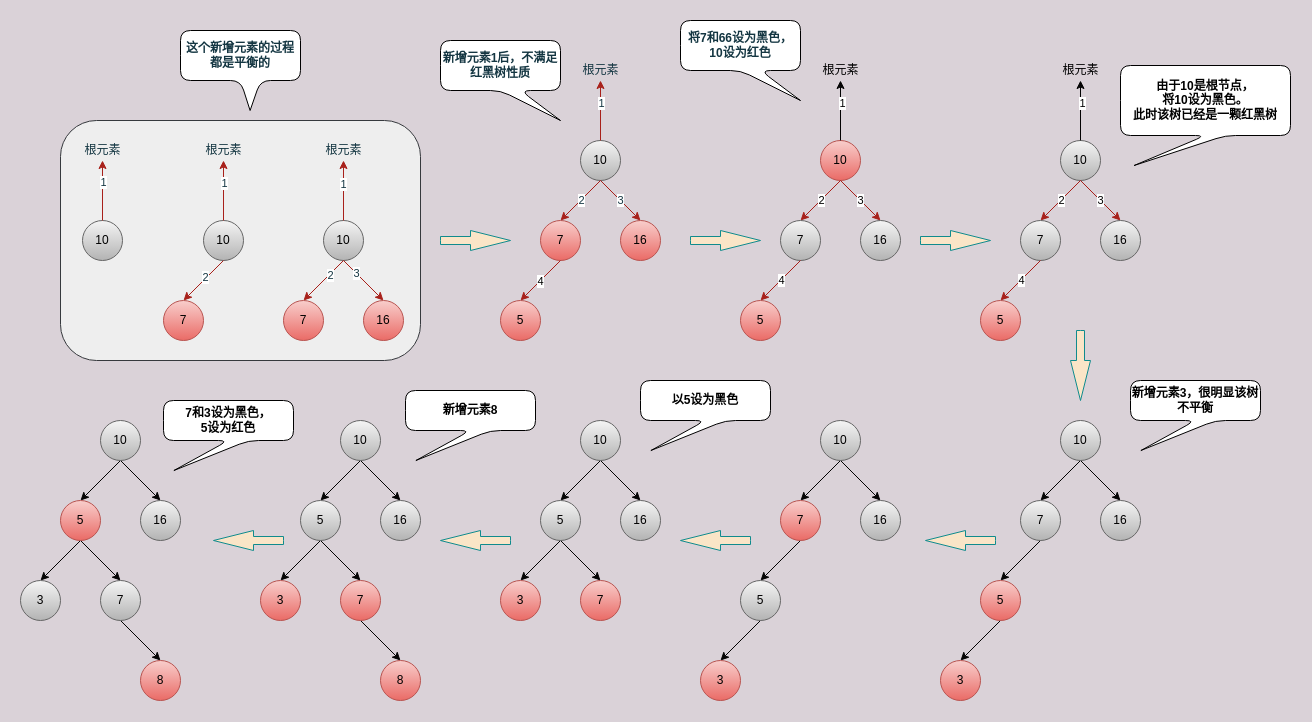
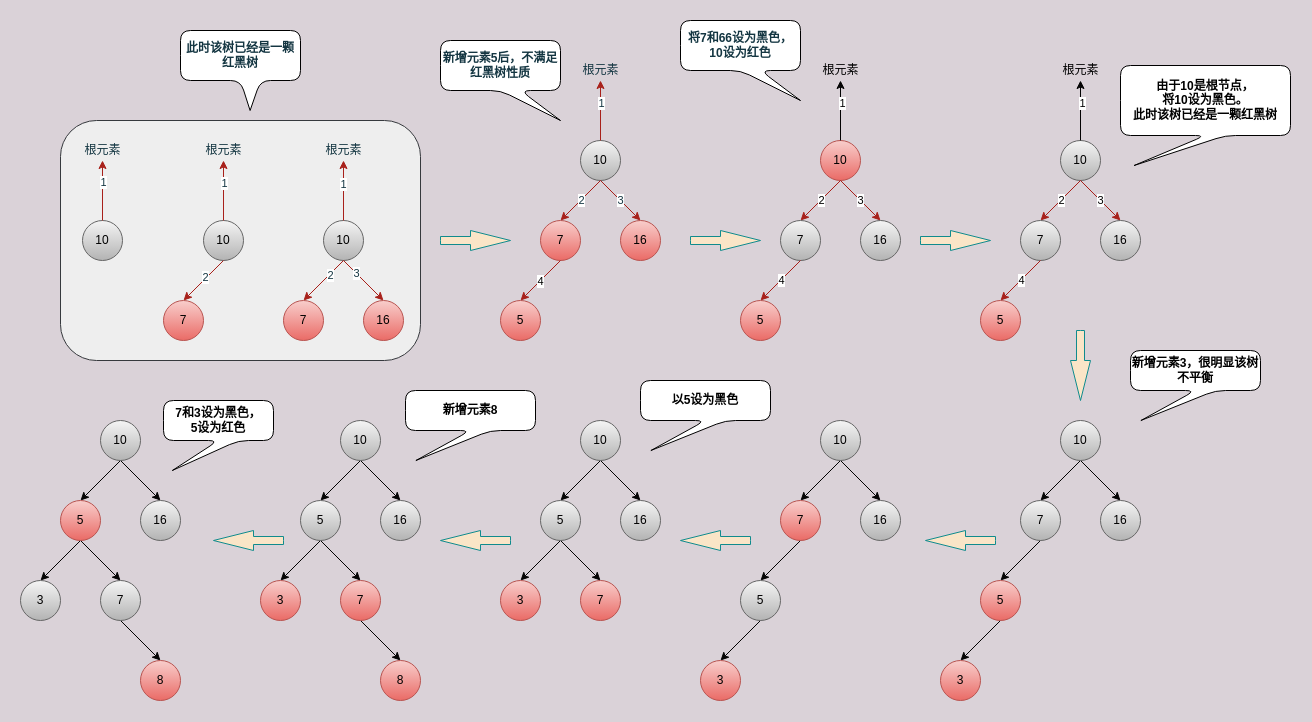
(241, 56) -> (241, 56)
(501, 66) -> (501, 66)
(1196, 416) -> (1196, 386)
(229, 436) -> (219, 436)
